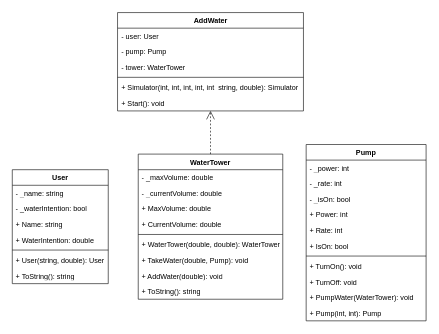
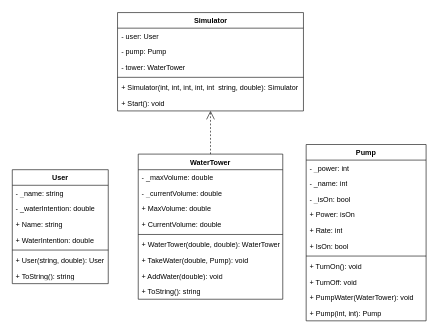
(211, 21) -> (211, 21)
(330, 184) -> (330, 184)
(58, 209) -> (61, 214)
(330, 215) -> (332, 215)
